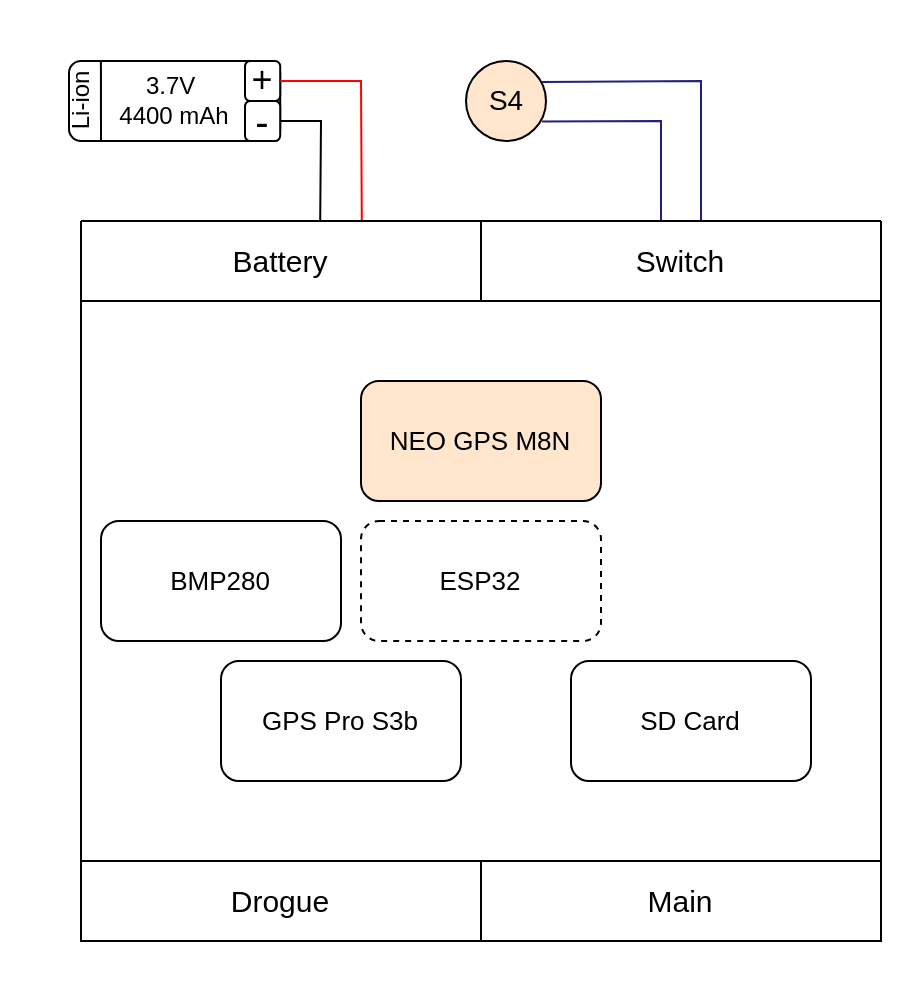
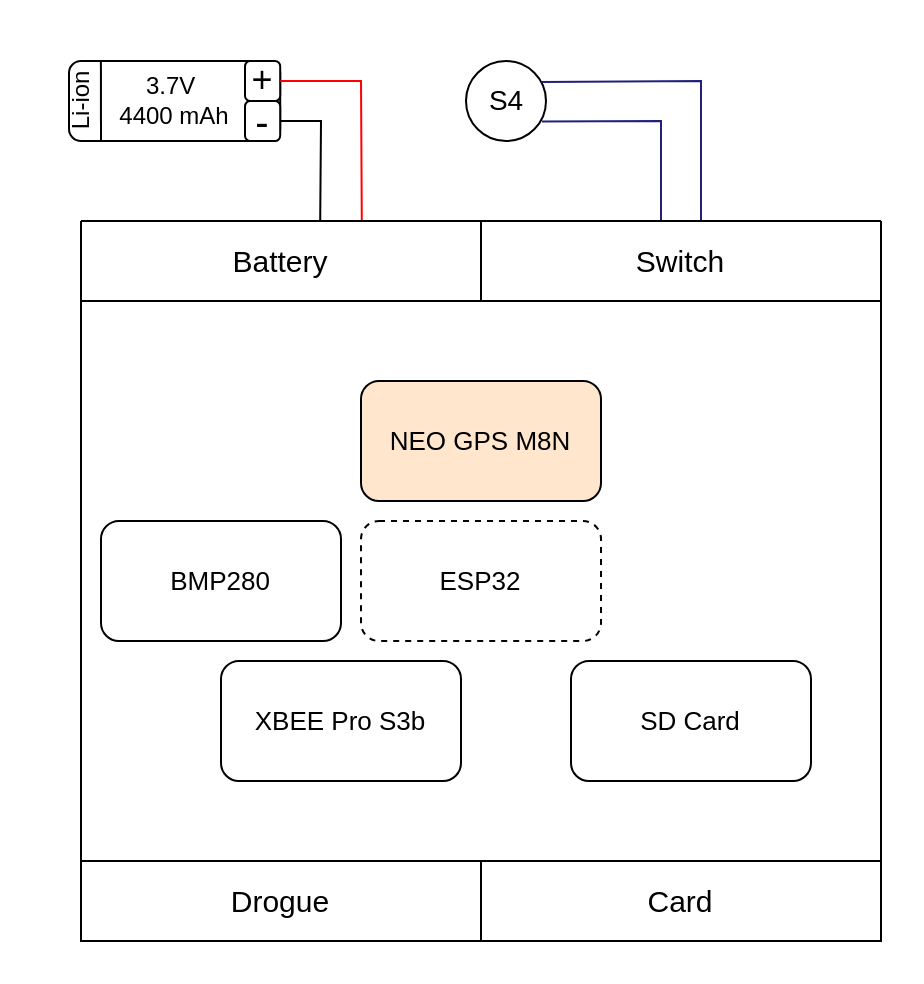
(506, 101) -> (506, 101)
(341, 721) -> (341, 721)
(681, 901) -> (681, 901)
